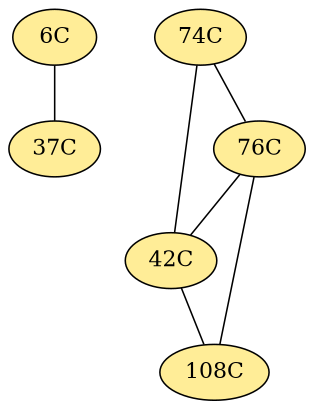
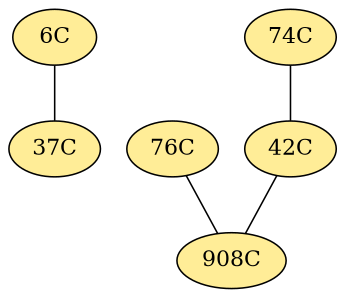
(230, 93) -> none
(215, 205) -> none
(214, 372) -> (232, 261)
